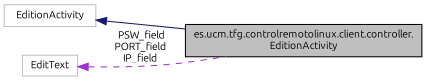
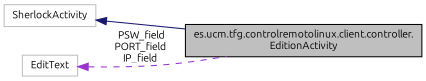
(50, 16) -> (50, 16)
